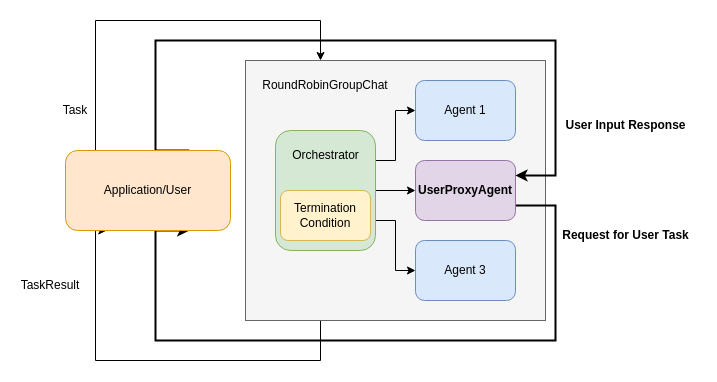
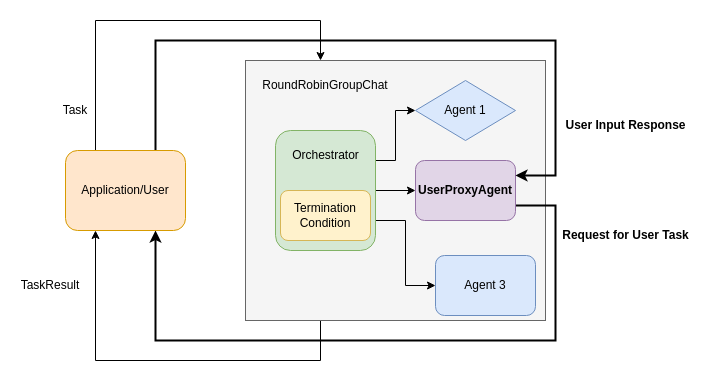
(466, 111) -> (466, 111)
(148, 191) -> (126, 191)
(466, 271) -> (486, 286)
